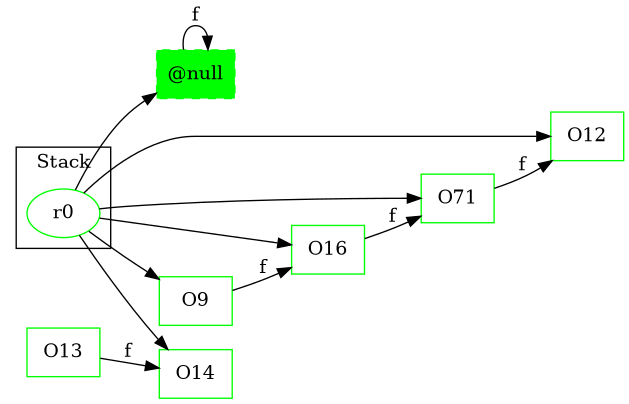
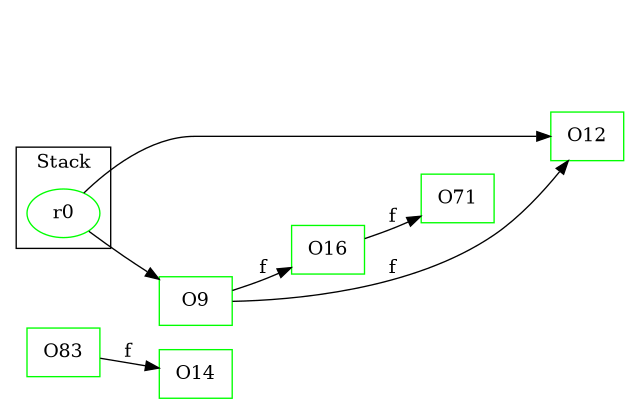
(196, 74) -> none
(518, 179) -> (412, 273)
(253, 201) -> none
(189, 231) -> none
(117, 288) -> none
(63, 352) -> (63, 352)
